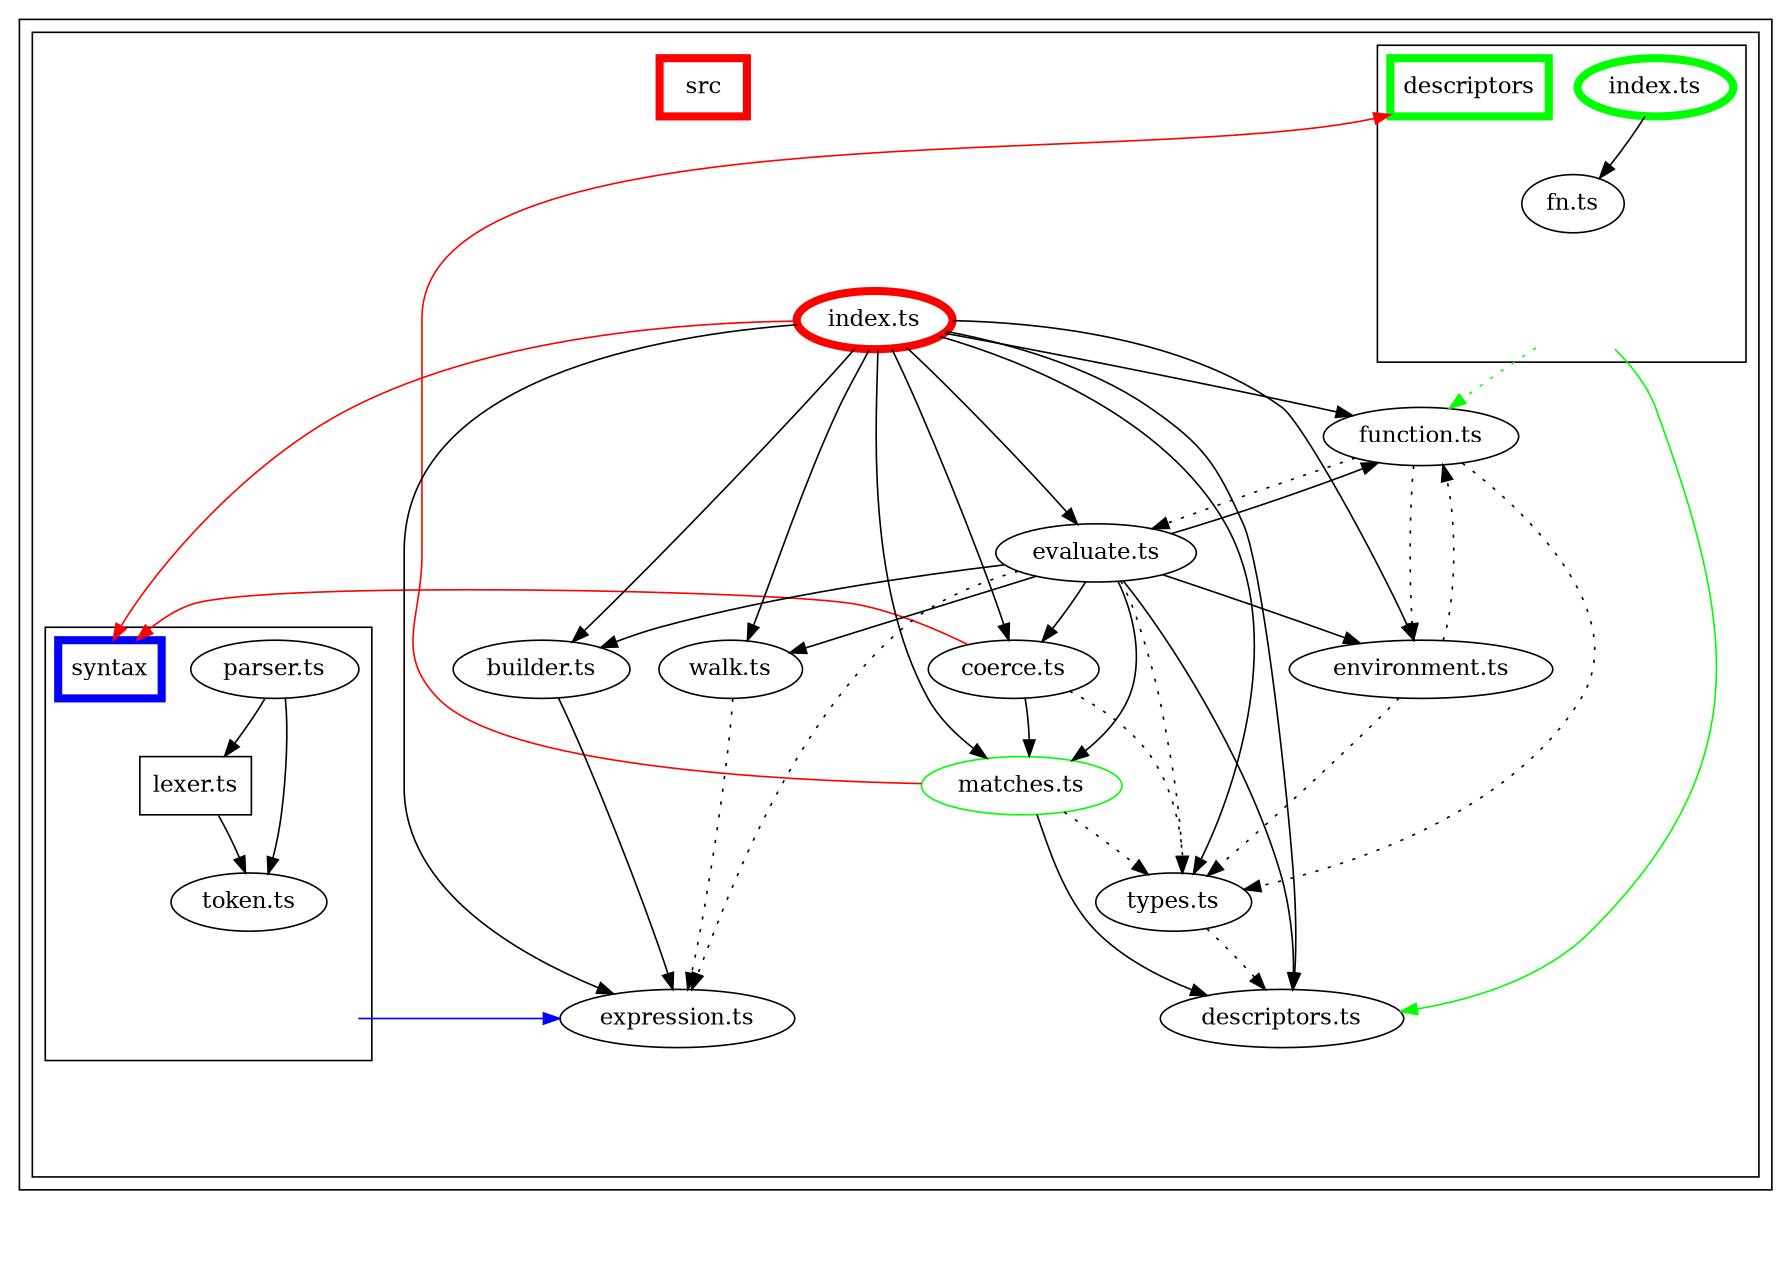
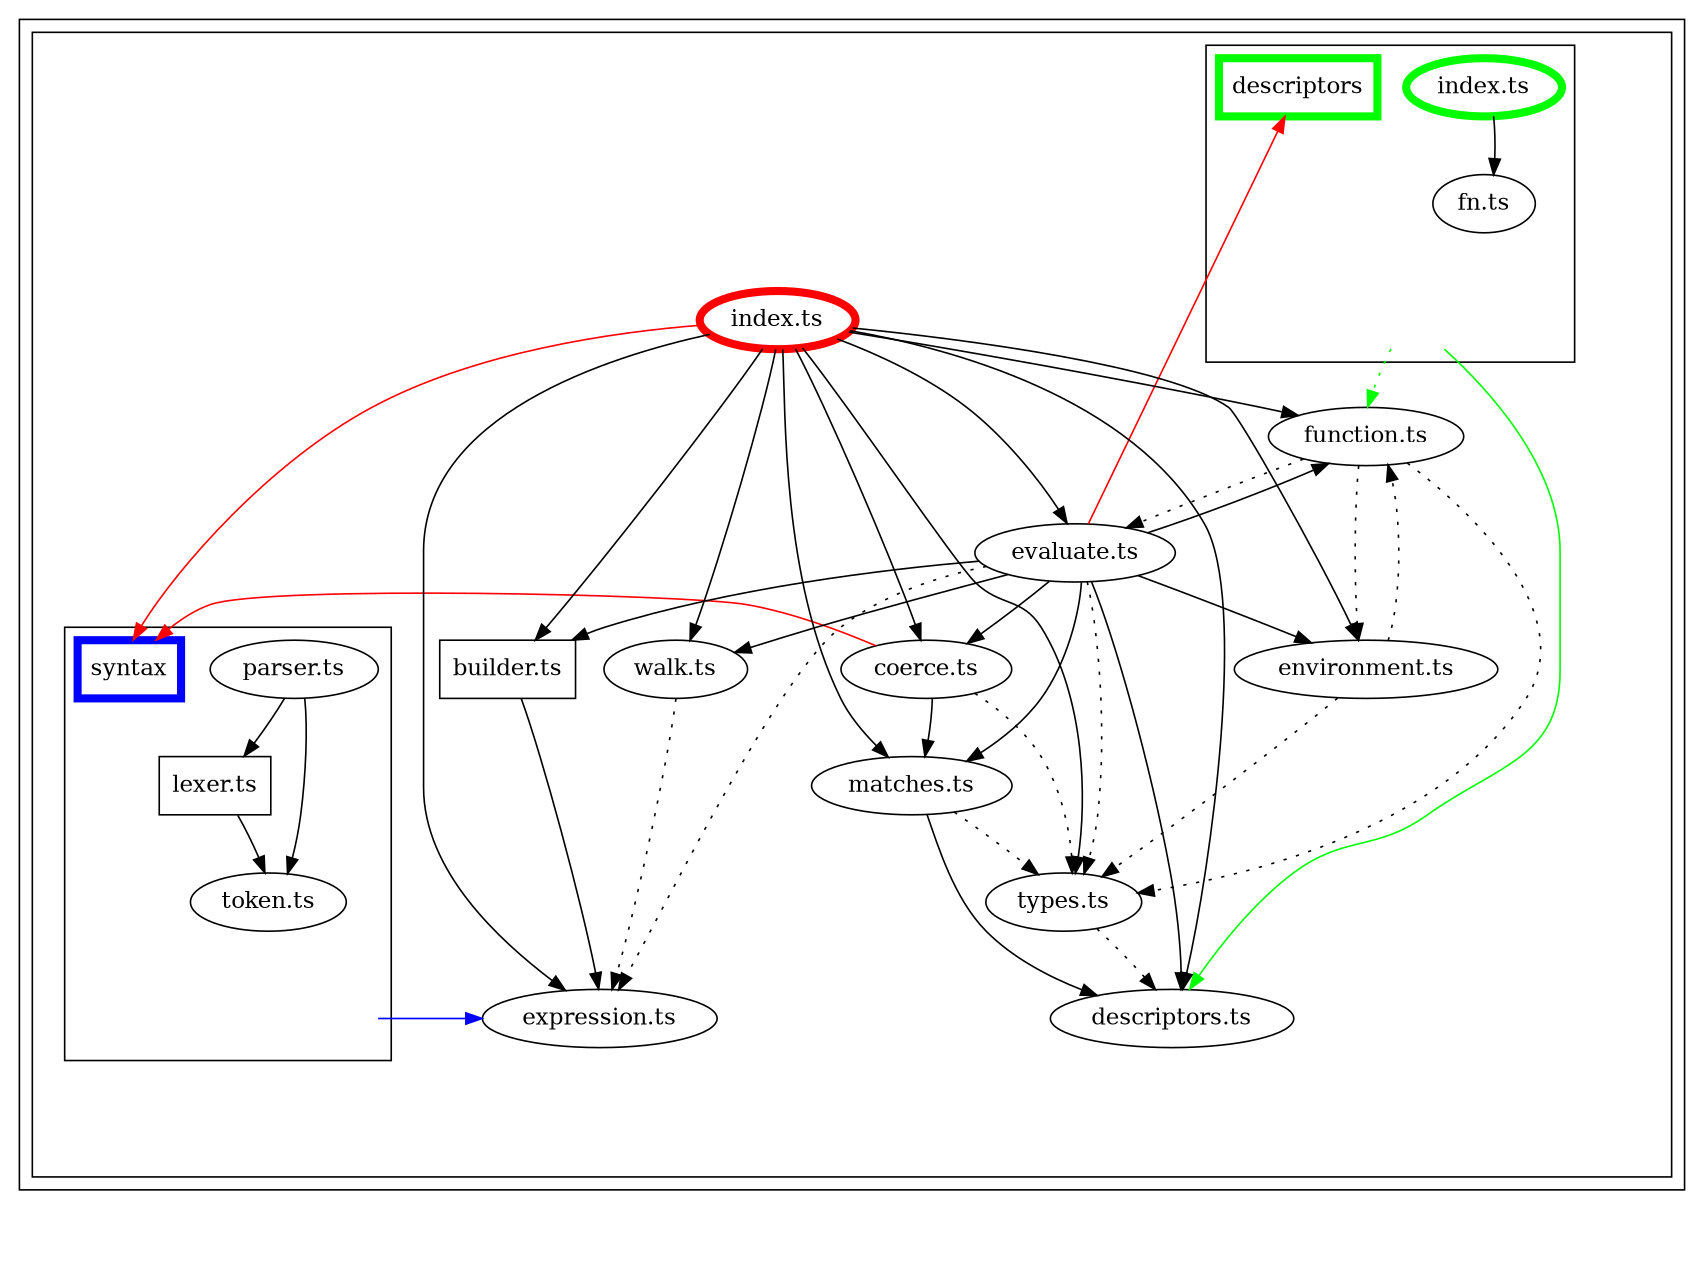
(703, 87) -> none
(449, 260) -> (1183, 328)
(542, 669) -> (508, 669)
(1022, 786) -> (912, 786)
